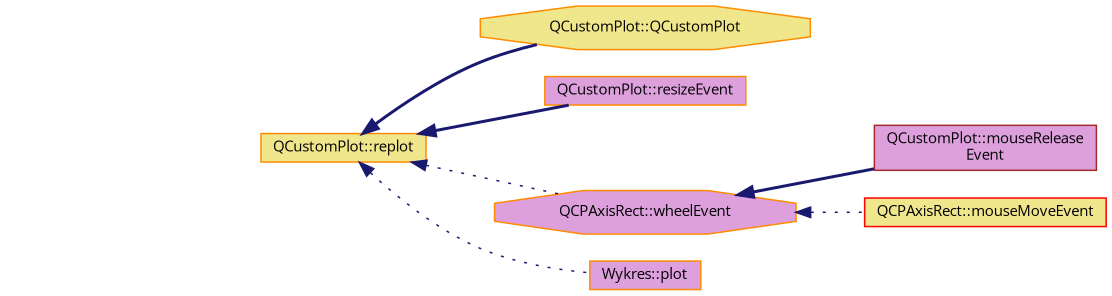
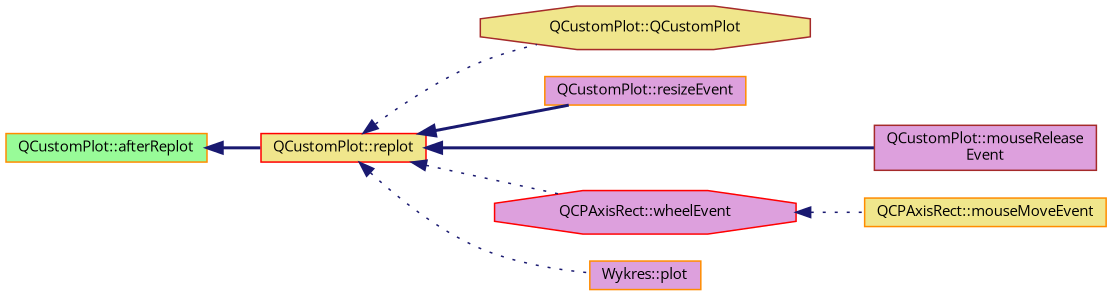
(645, 28) -> (645, 28)
(452, 75) -> (452, 75)
none -> (106, 148)
(344, 148) -> (344, 148)
(814, 180) -> (658, 148)
(645, 212) -> (645, 212)
(985, 212) -> (985, 212)
